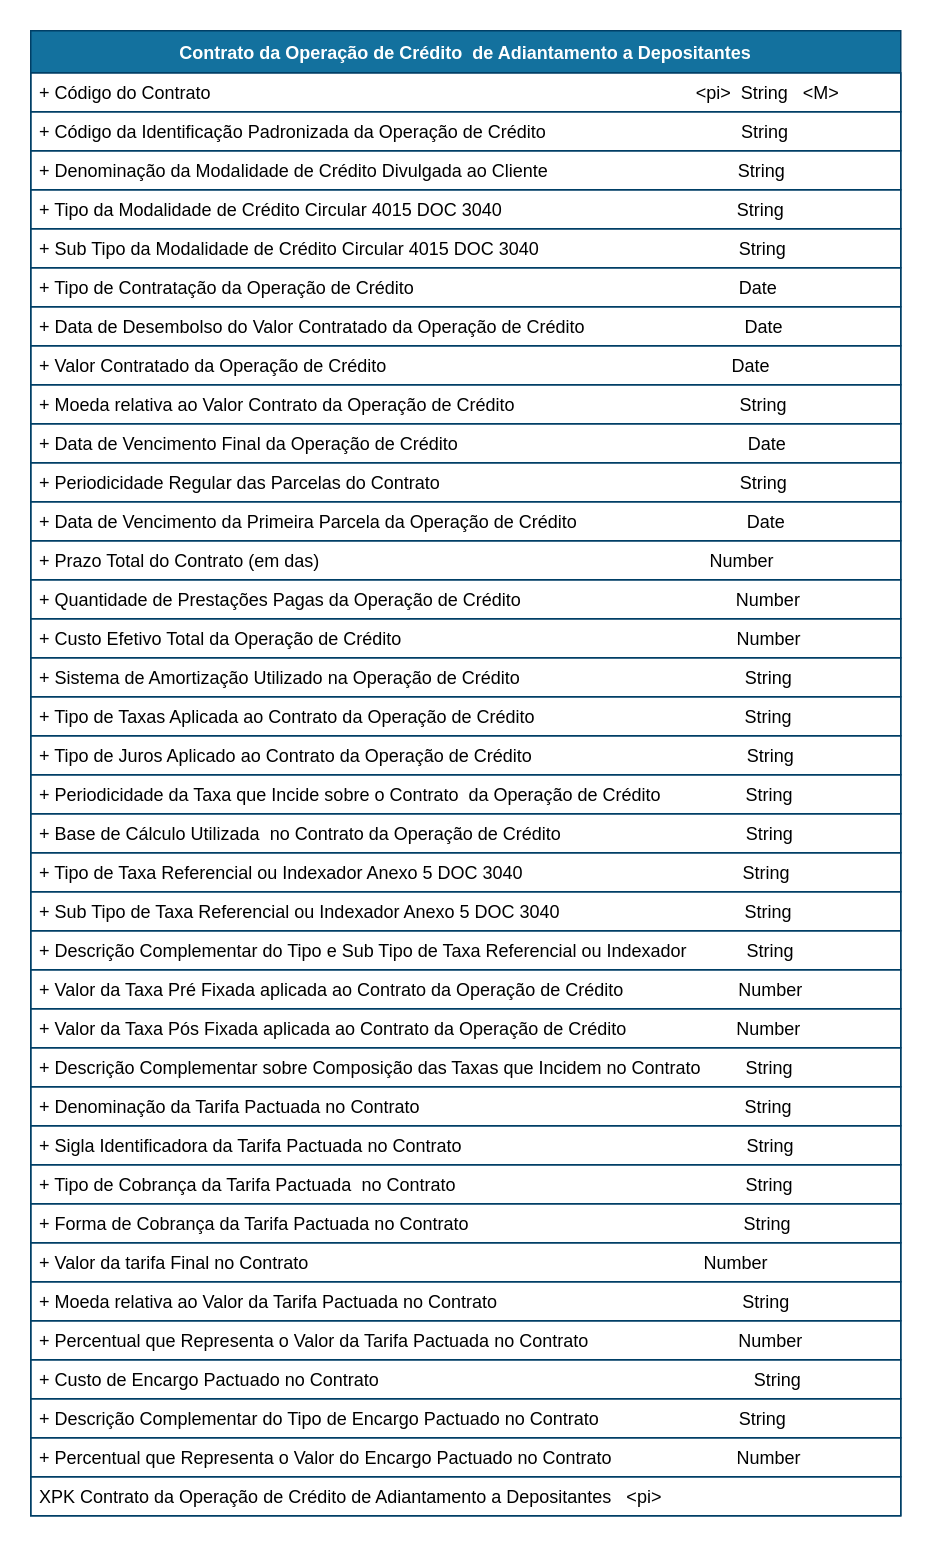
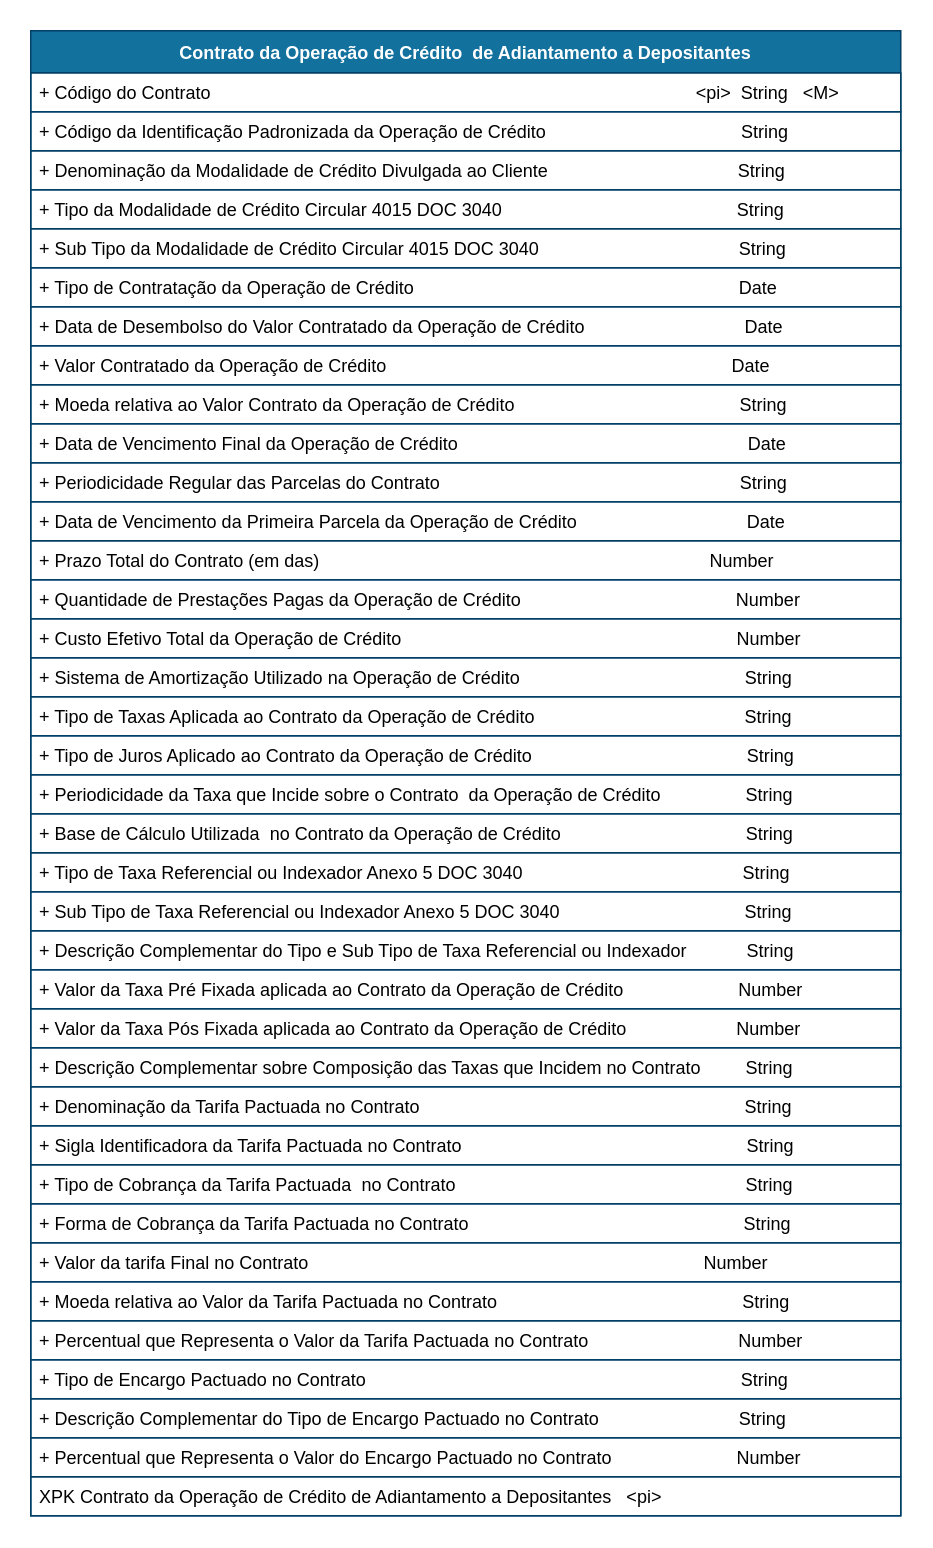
(541, 1380) -> (533, 1380)
